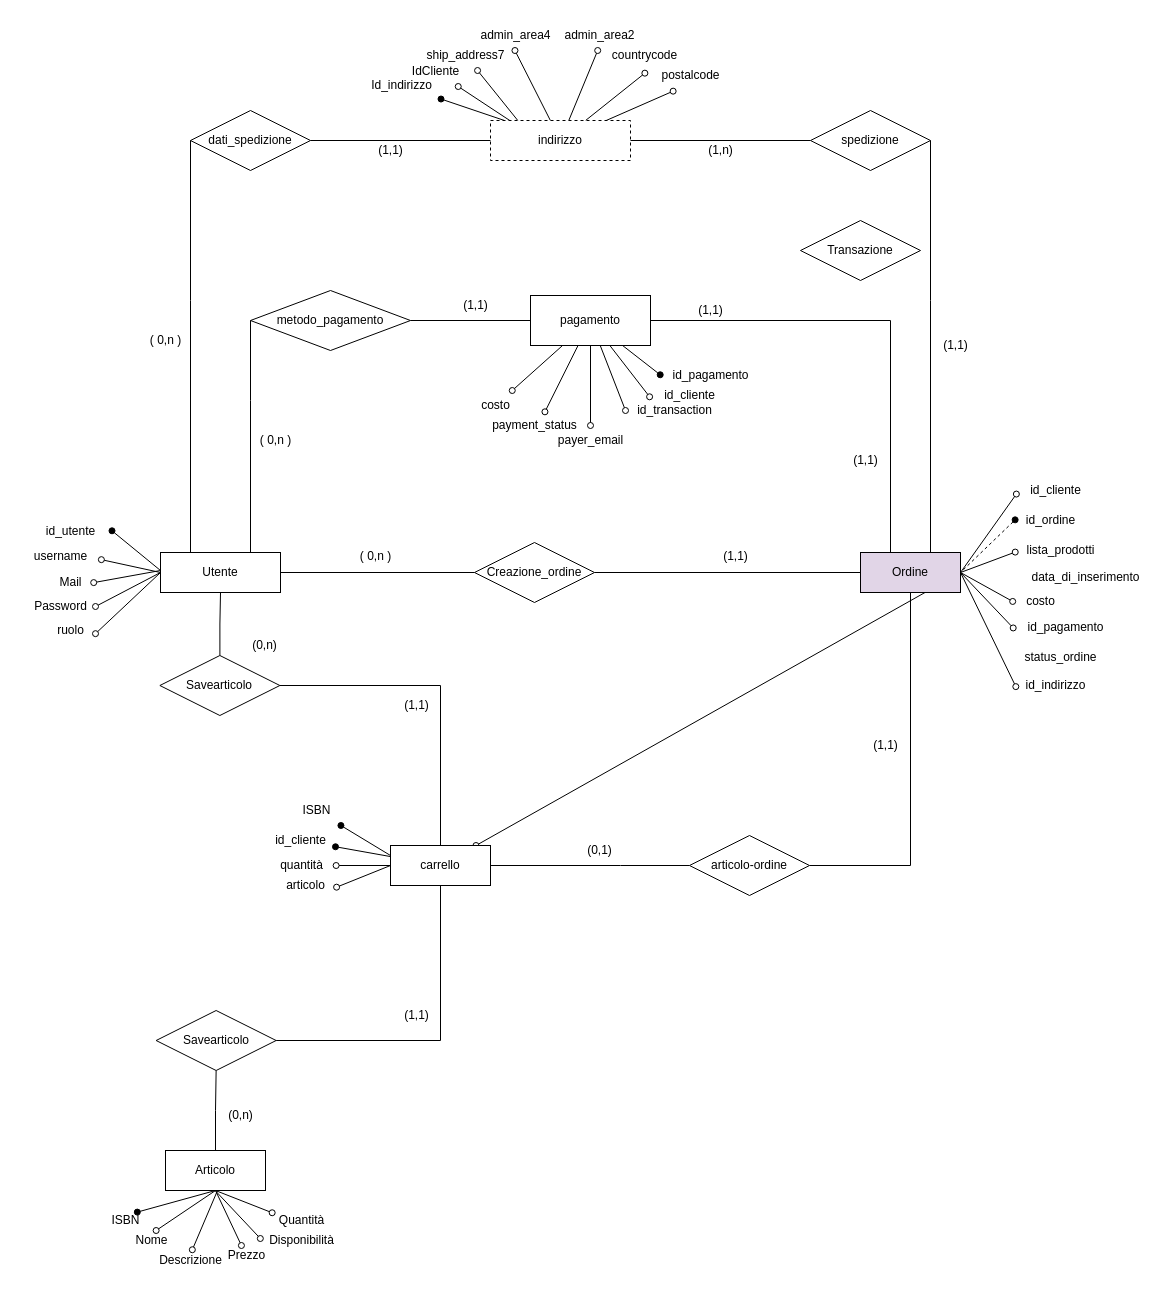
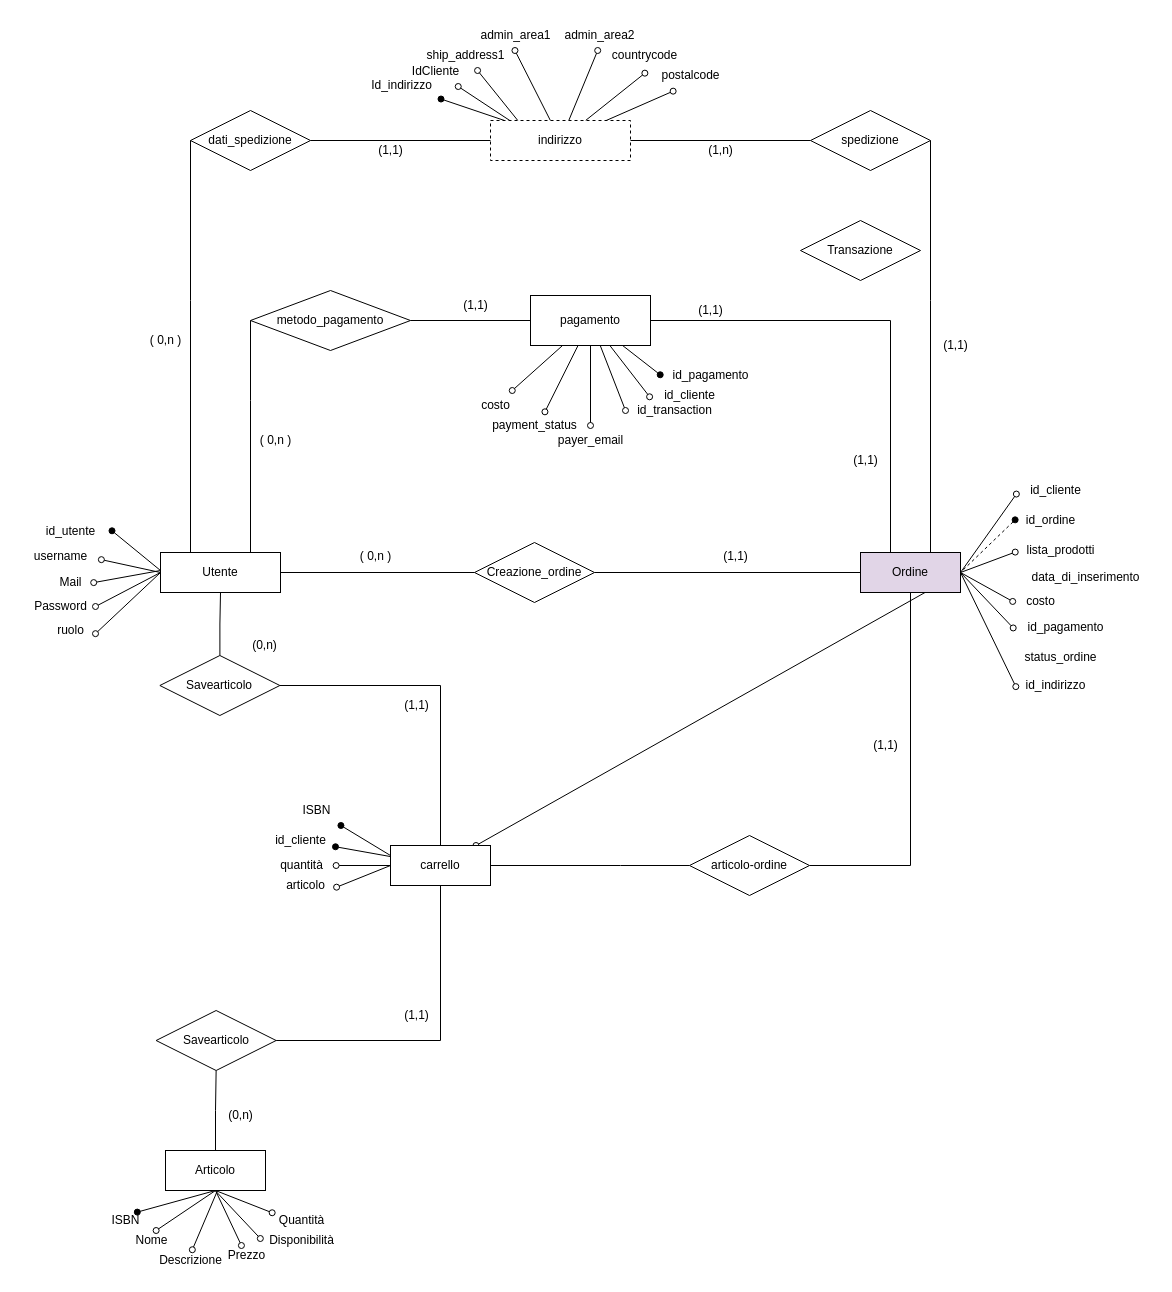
(516, 36) -> (516, 36)
(466, 56) -> (466, 56)
(600, 851) -> none
